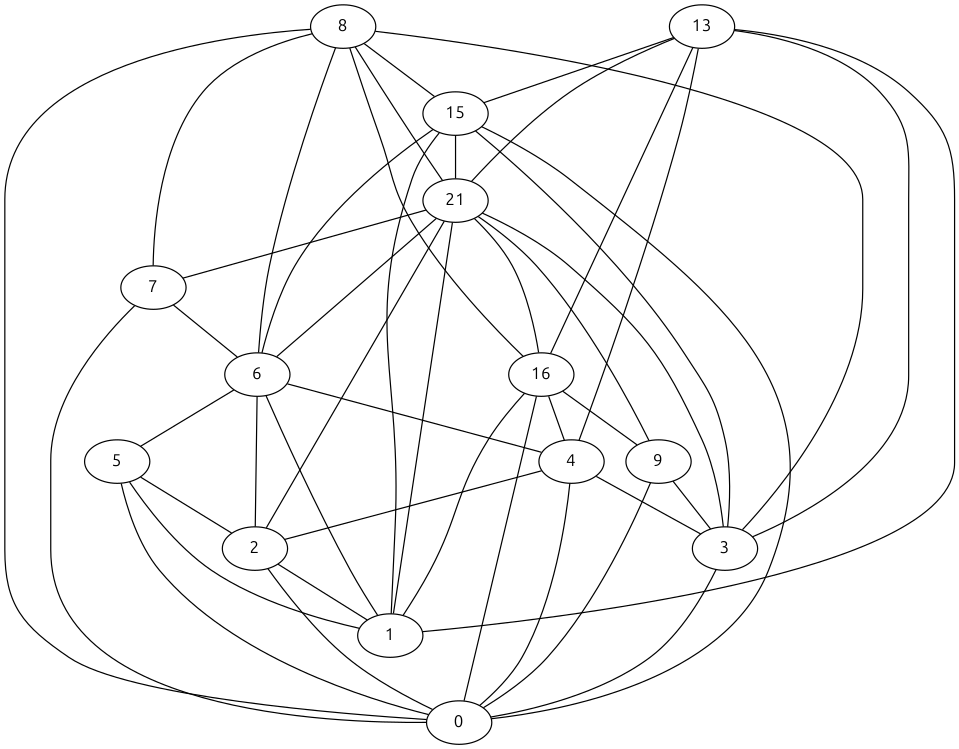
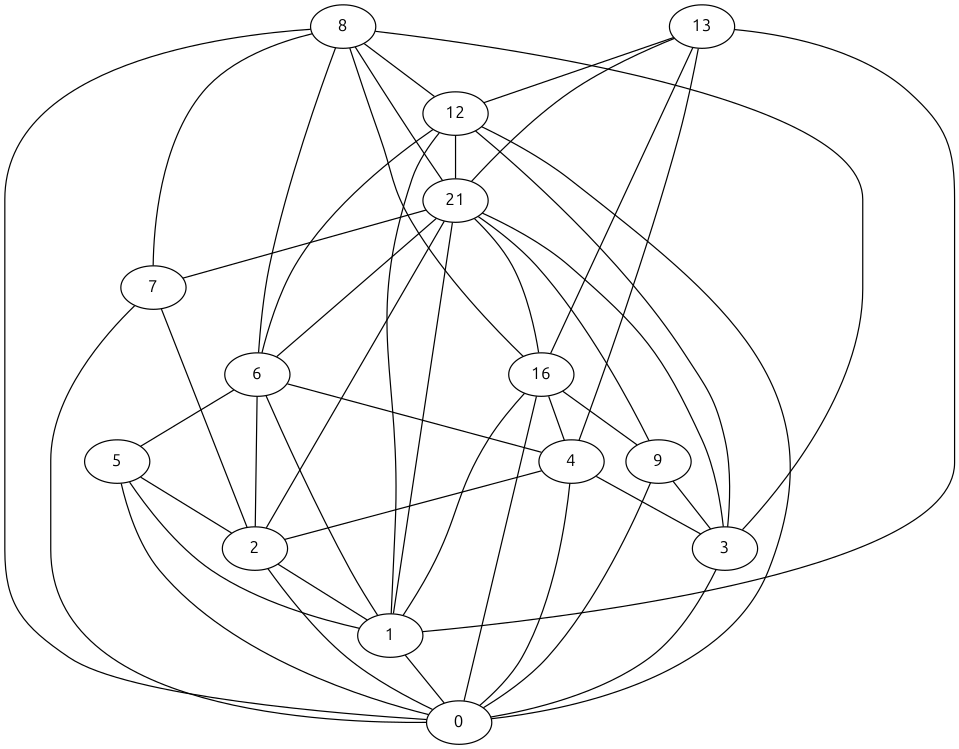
(456, 114) -> (456, 114)
(909, 268) -> none
(205, 331) -> (204, 418)
none -> (425, 679)
